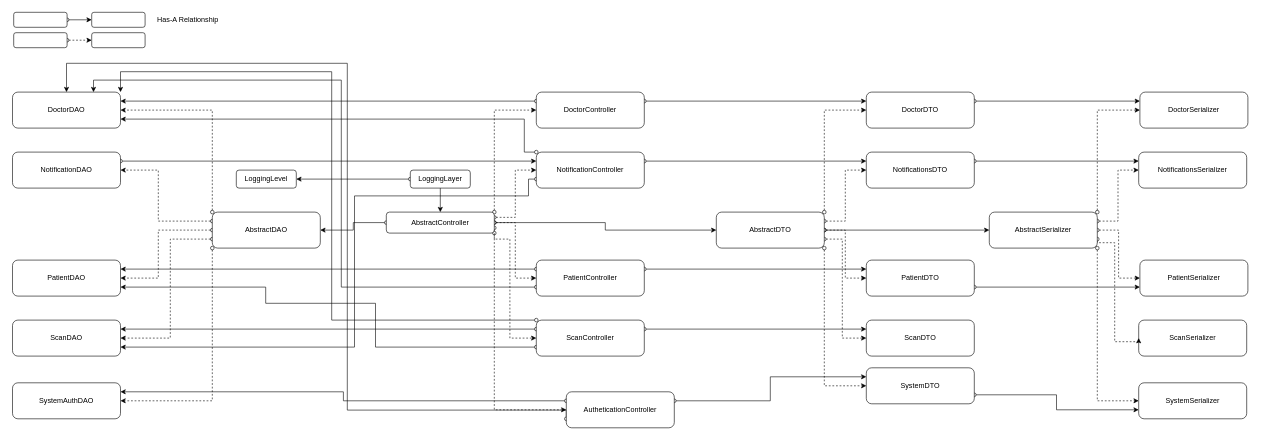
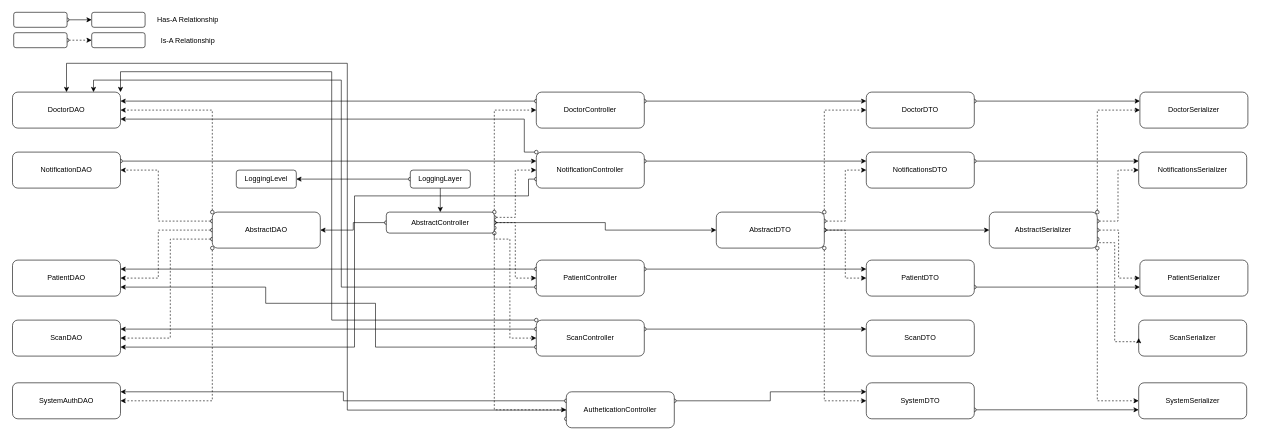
none -> (188, 40)
(860, 338) -> none
(920, 386) -> (920, 401)
